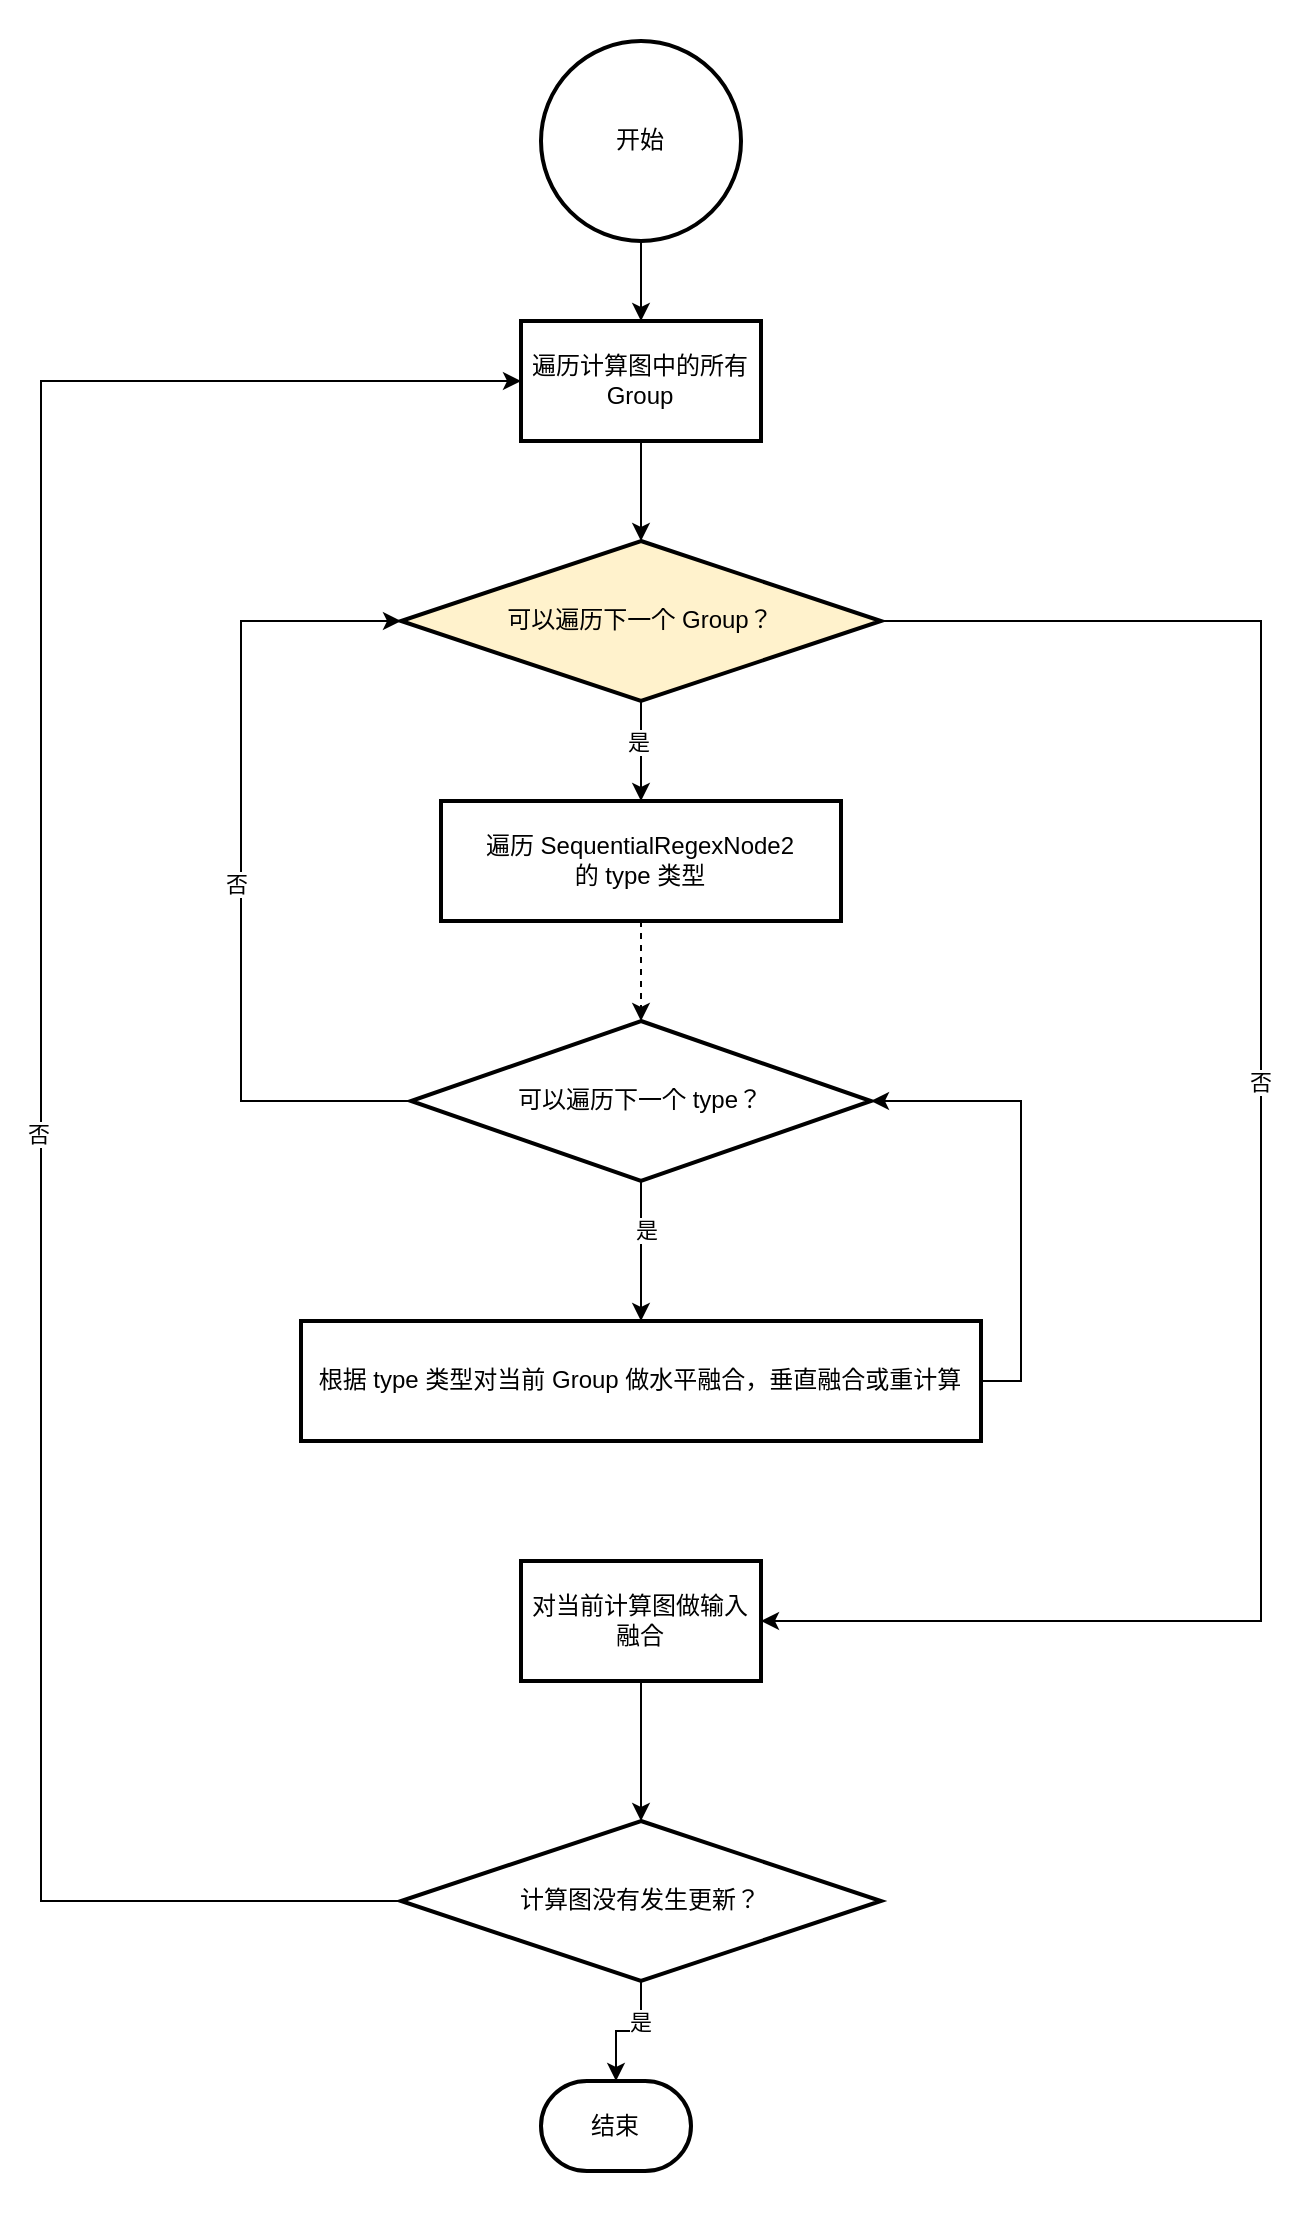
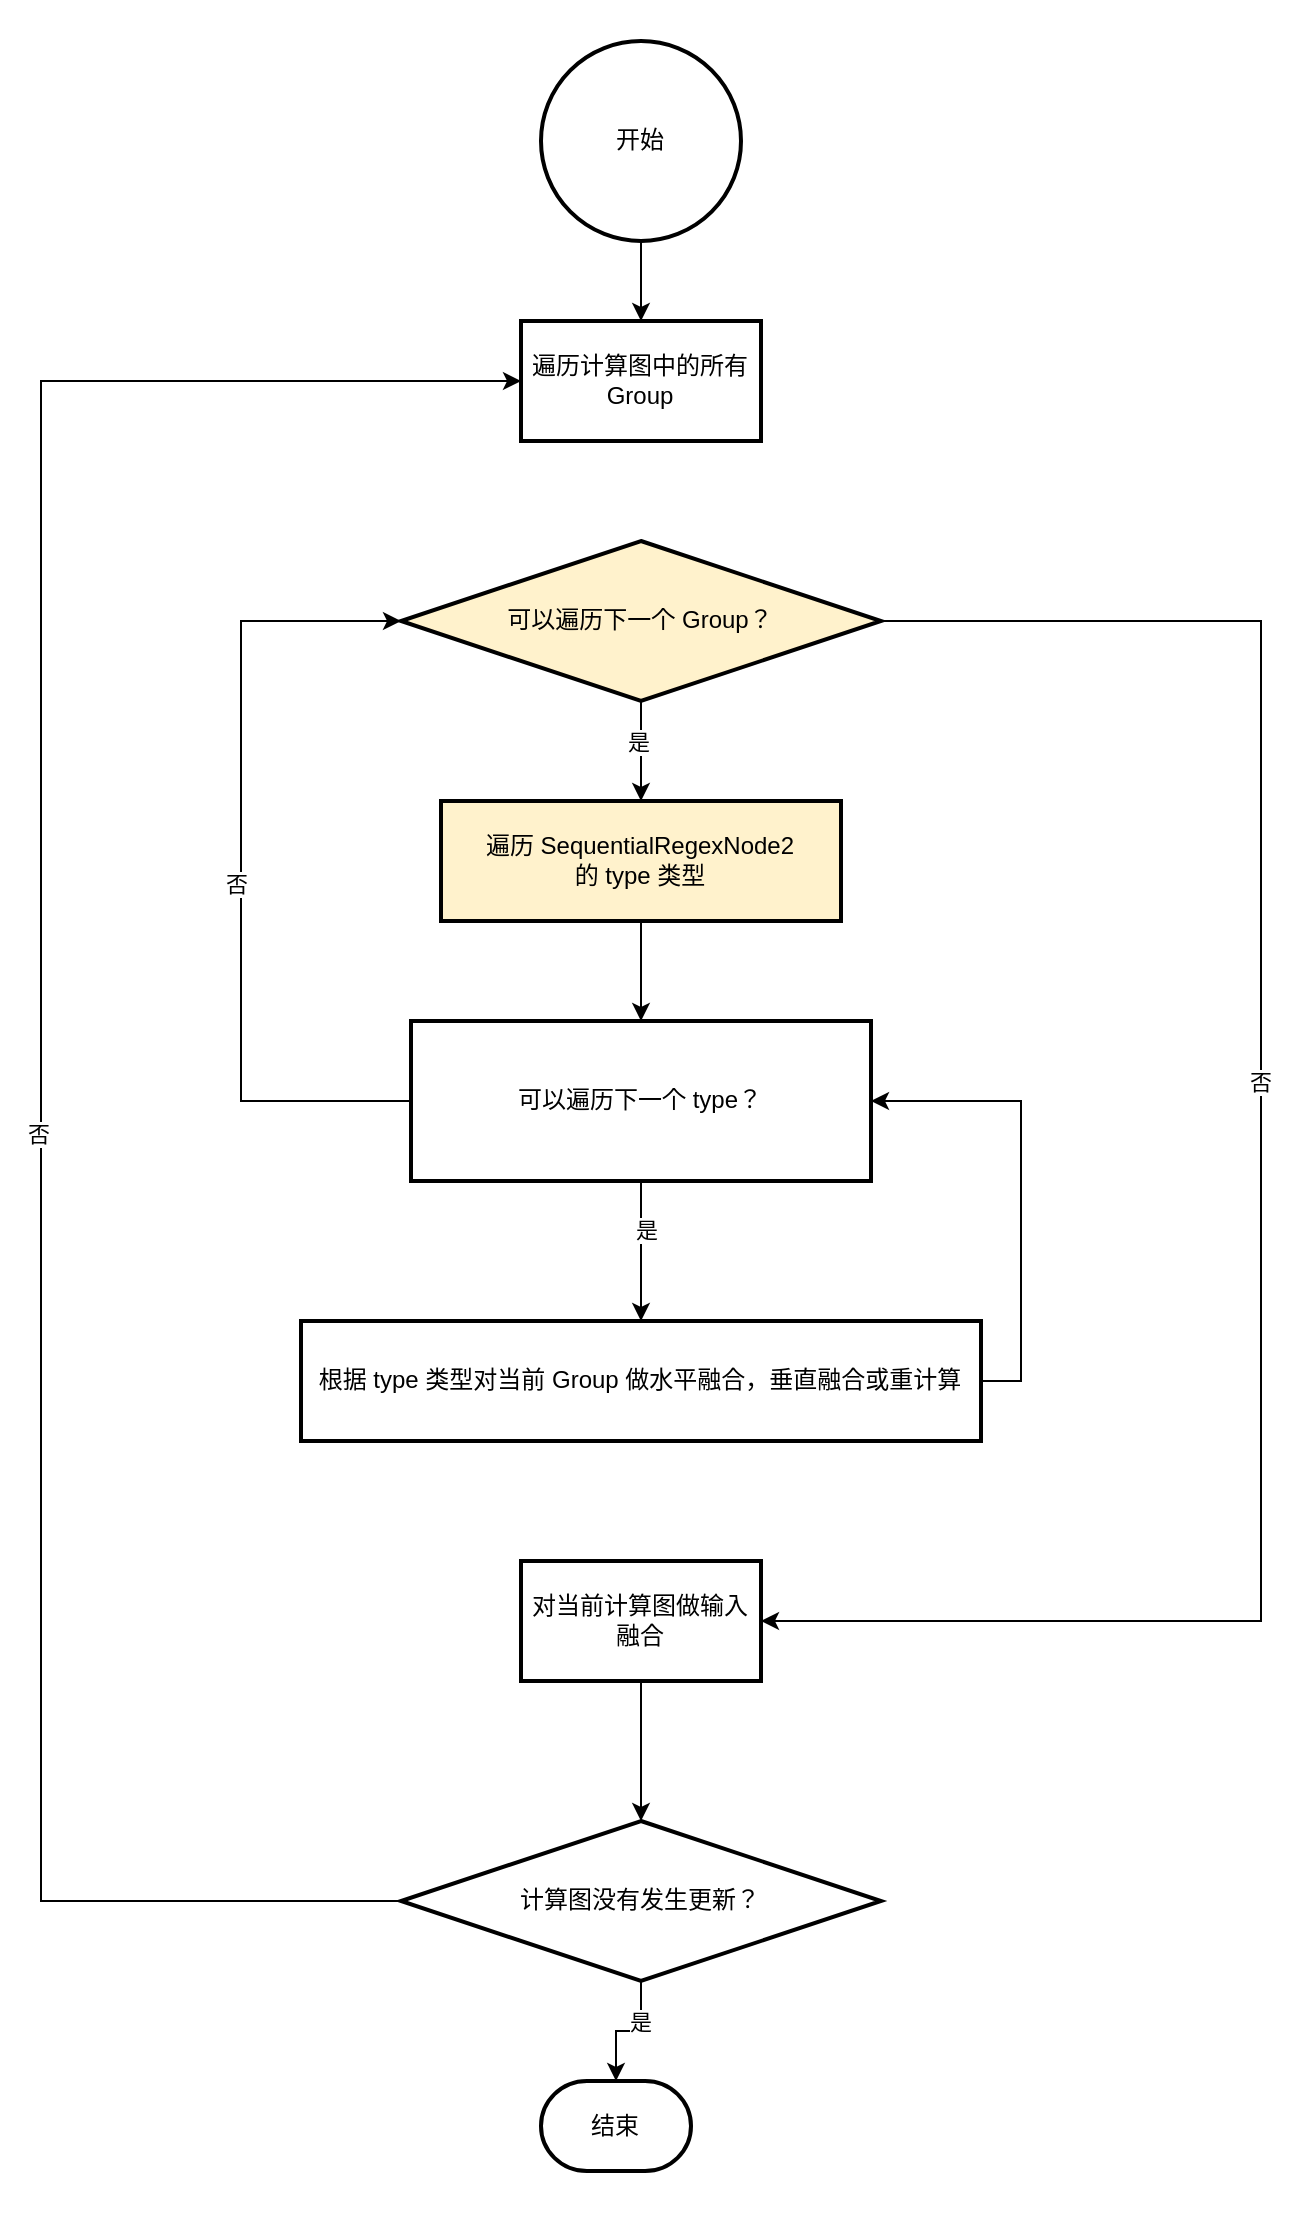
(641, 484) -> none
(641, 861) -> (641, 861)
(641, 965) -> (641, 965)
(641, 1101) -> (641, 1101)
